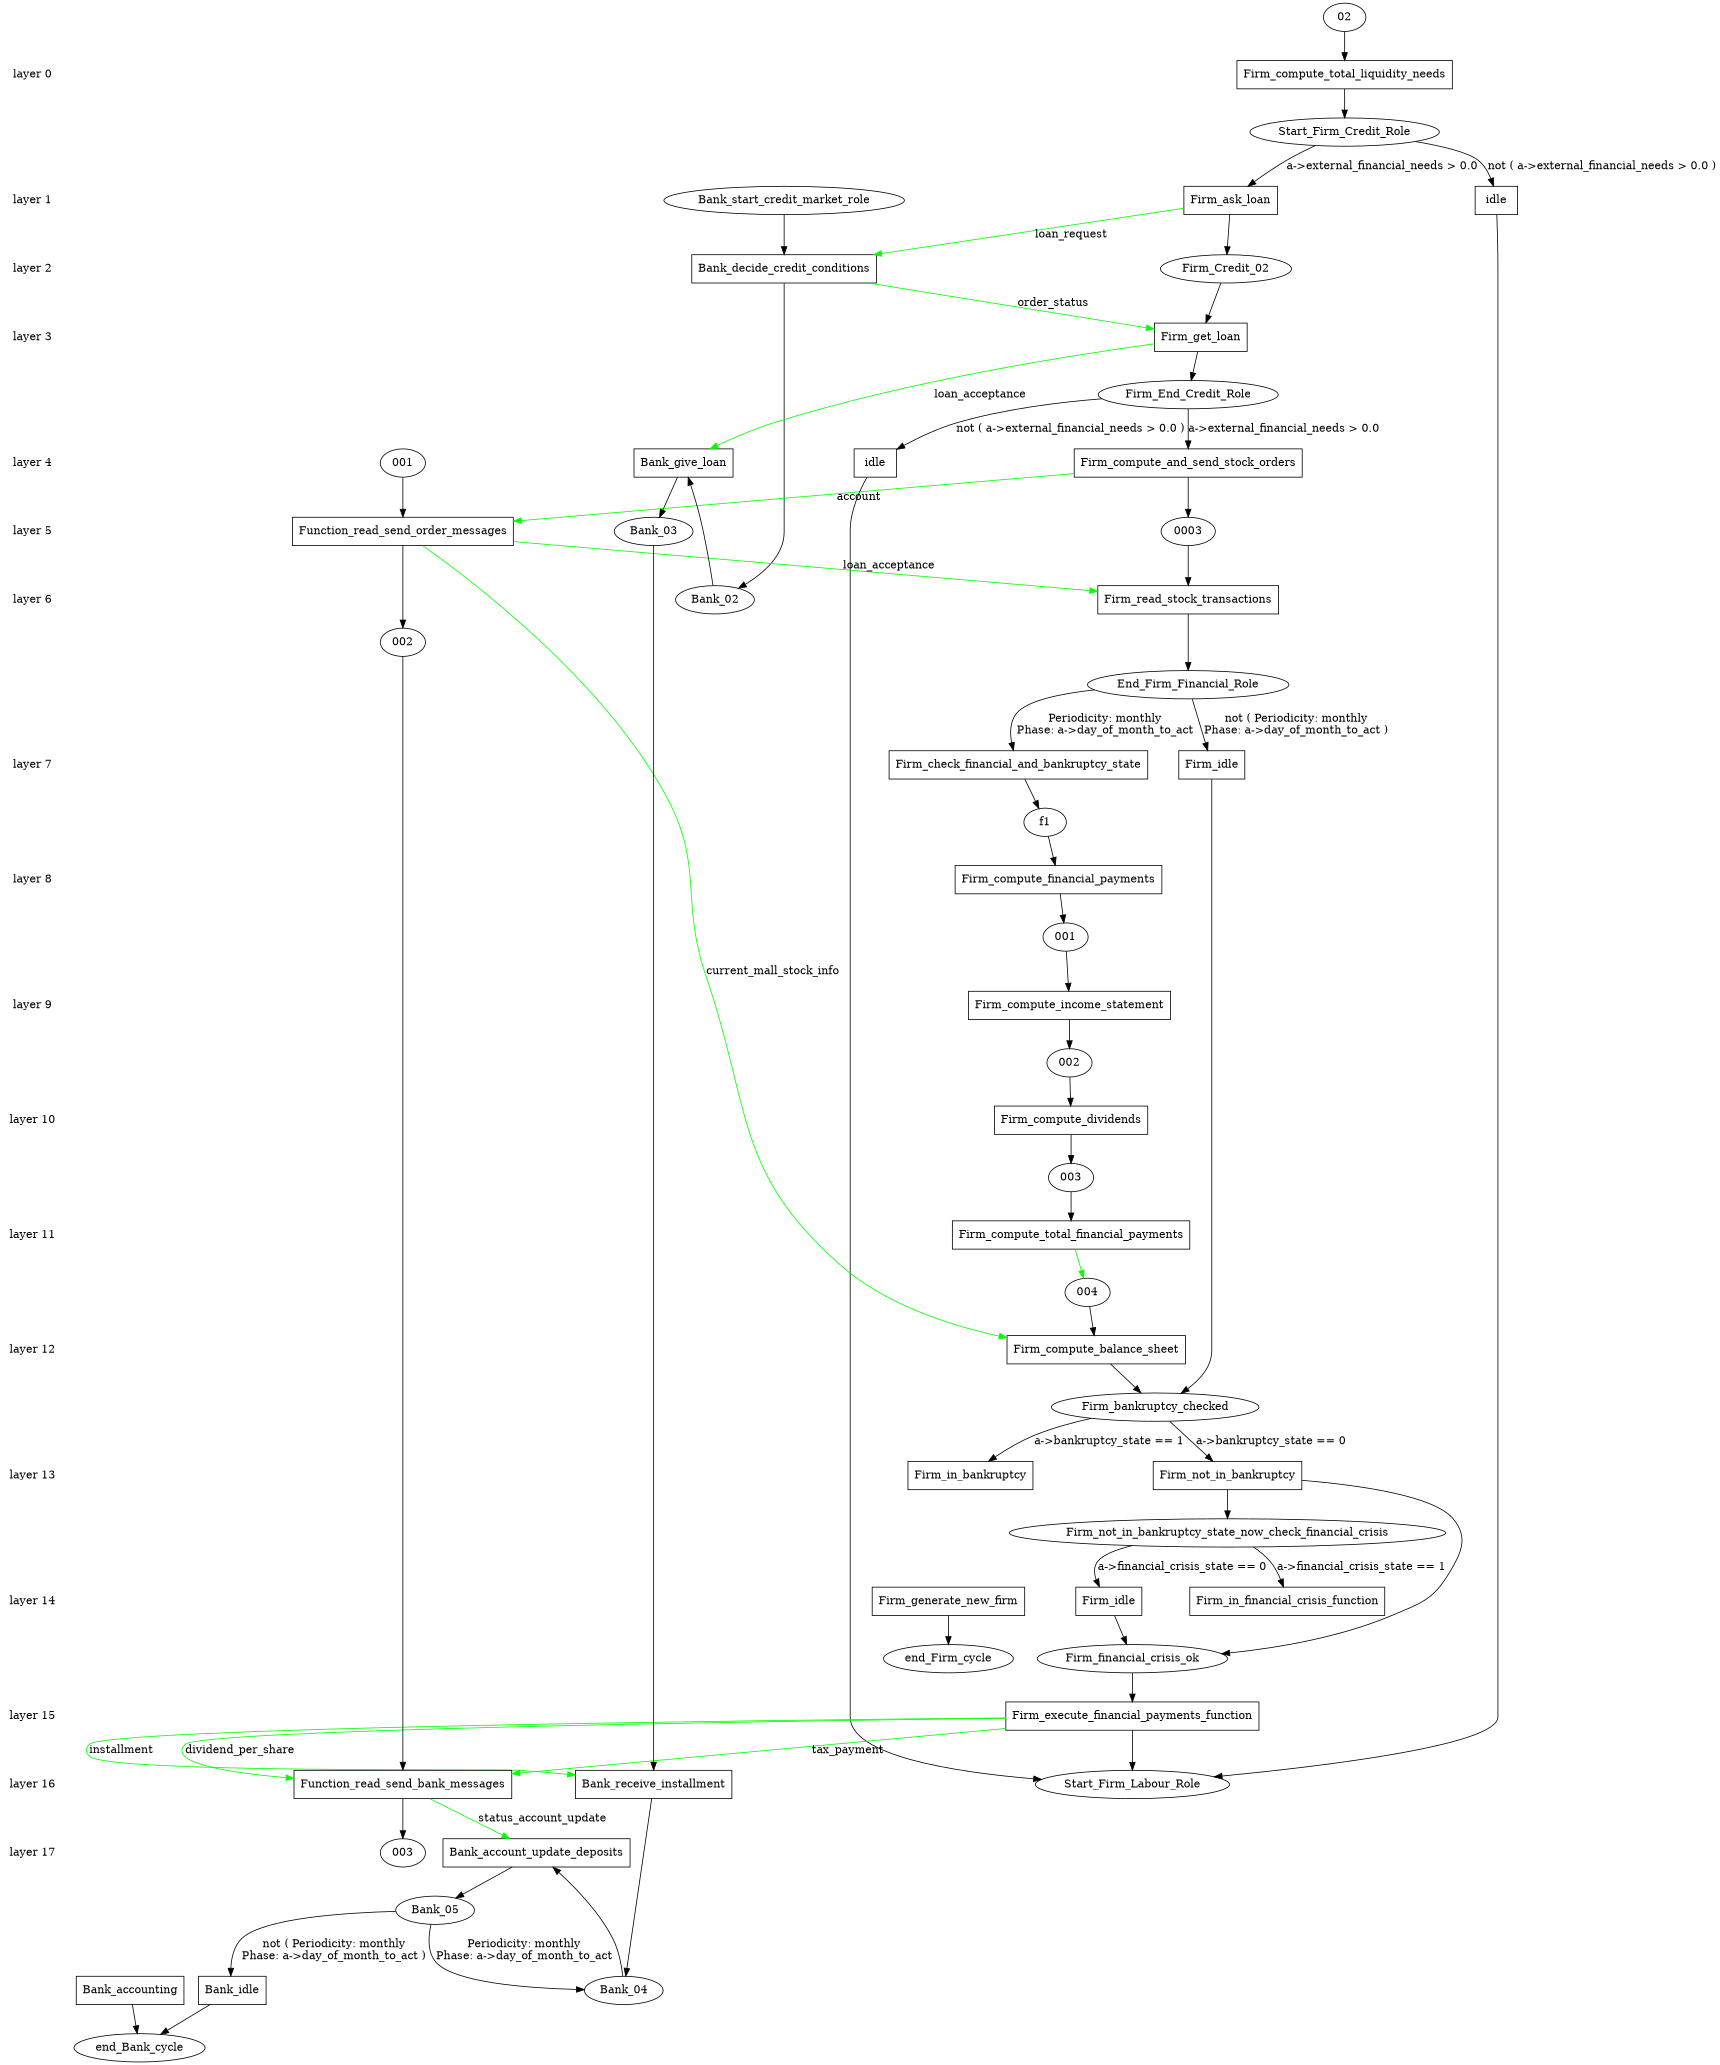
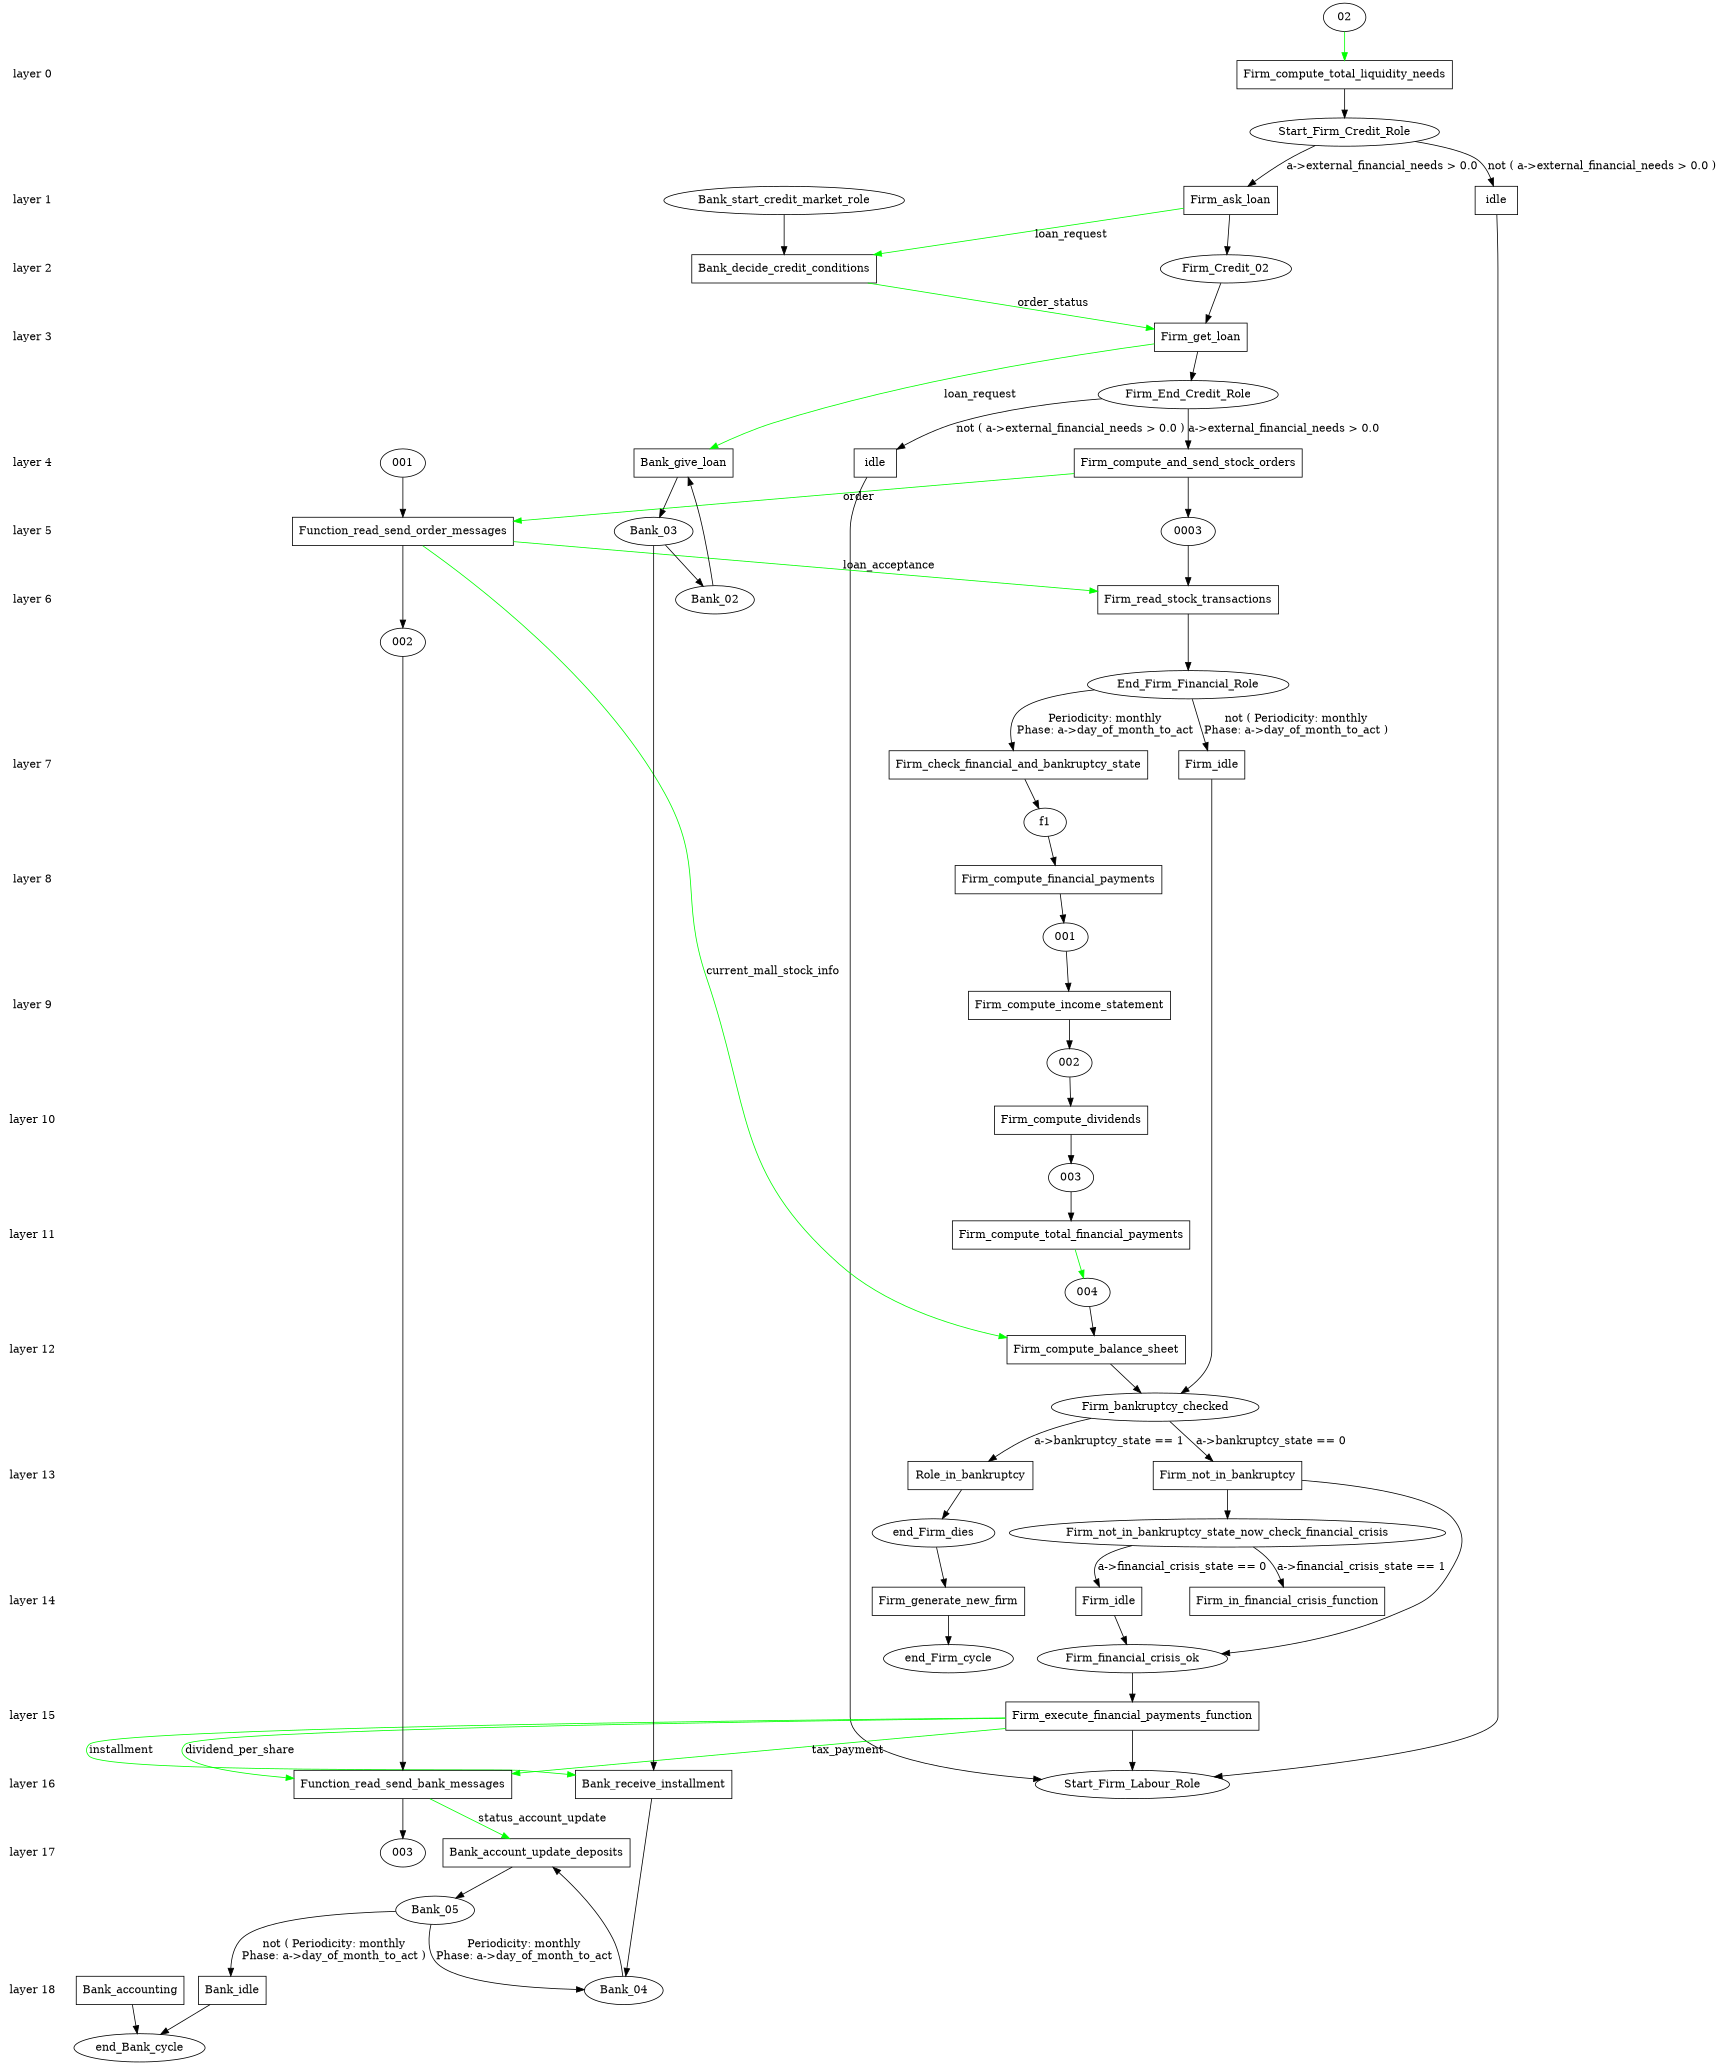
(1345, 42) -> (1345, 42)
(980, 395) -> (980, 395)
(784, 442) -> (682, 563)
(859, 497) -> (859, 497)
(970, 1476) -> (970, 1476)
none -> (934, 1533)
none -> (33, 1990)
